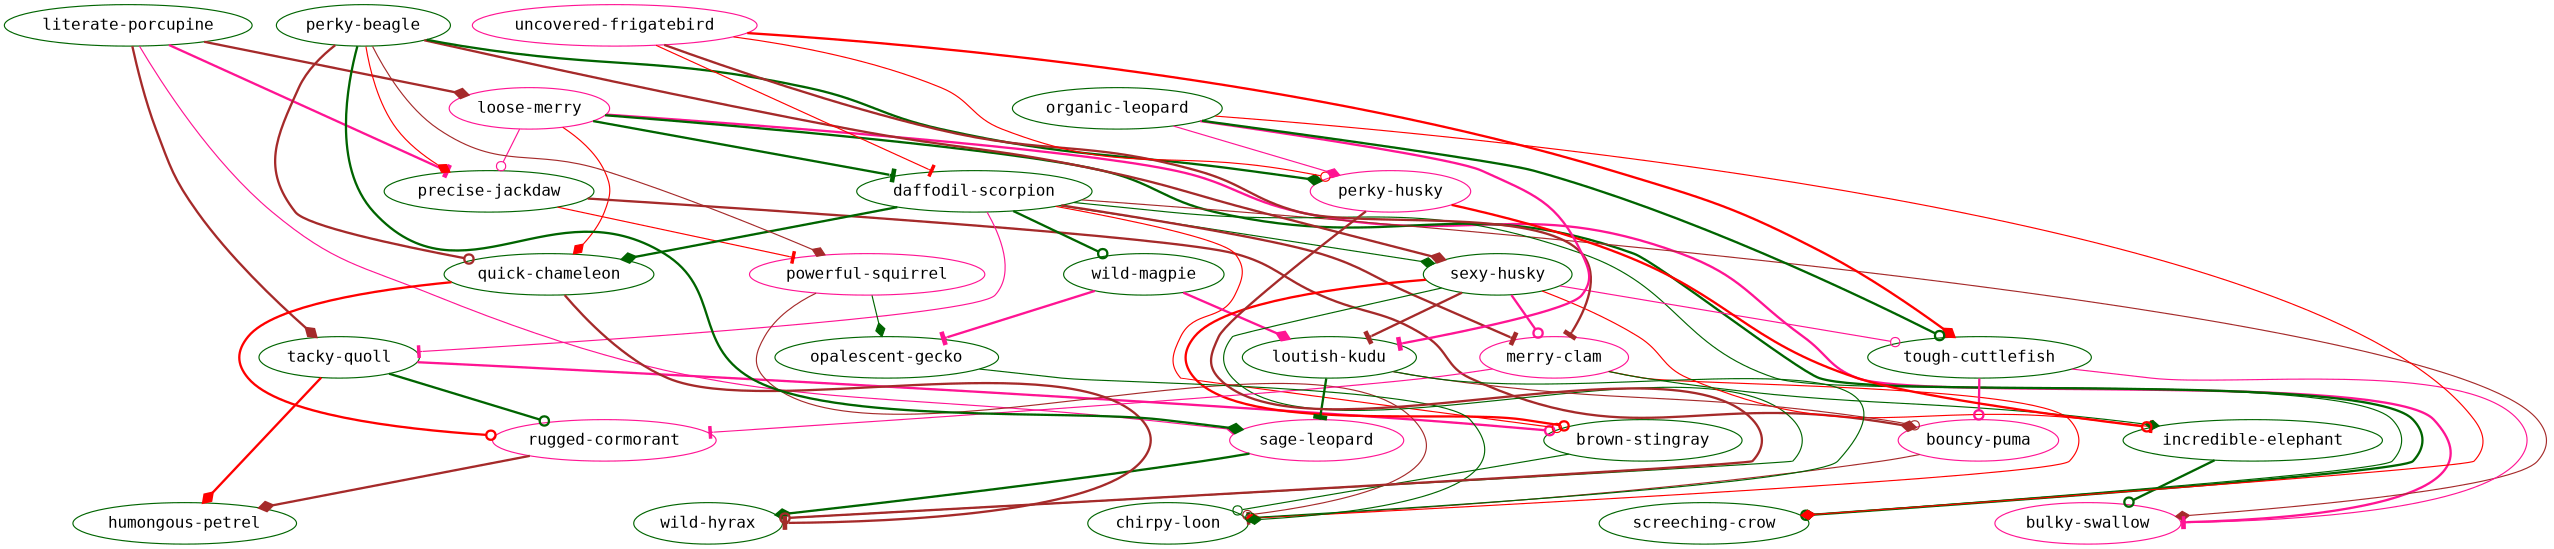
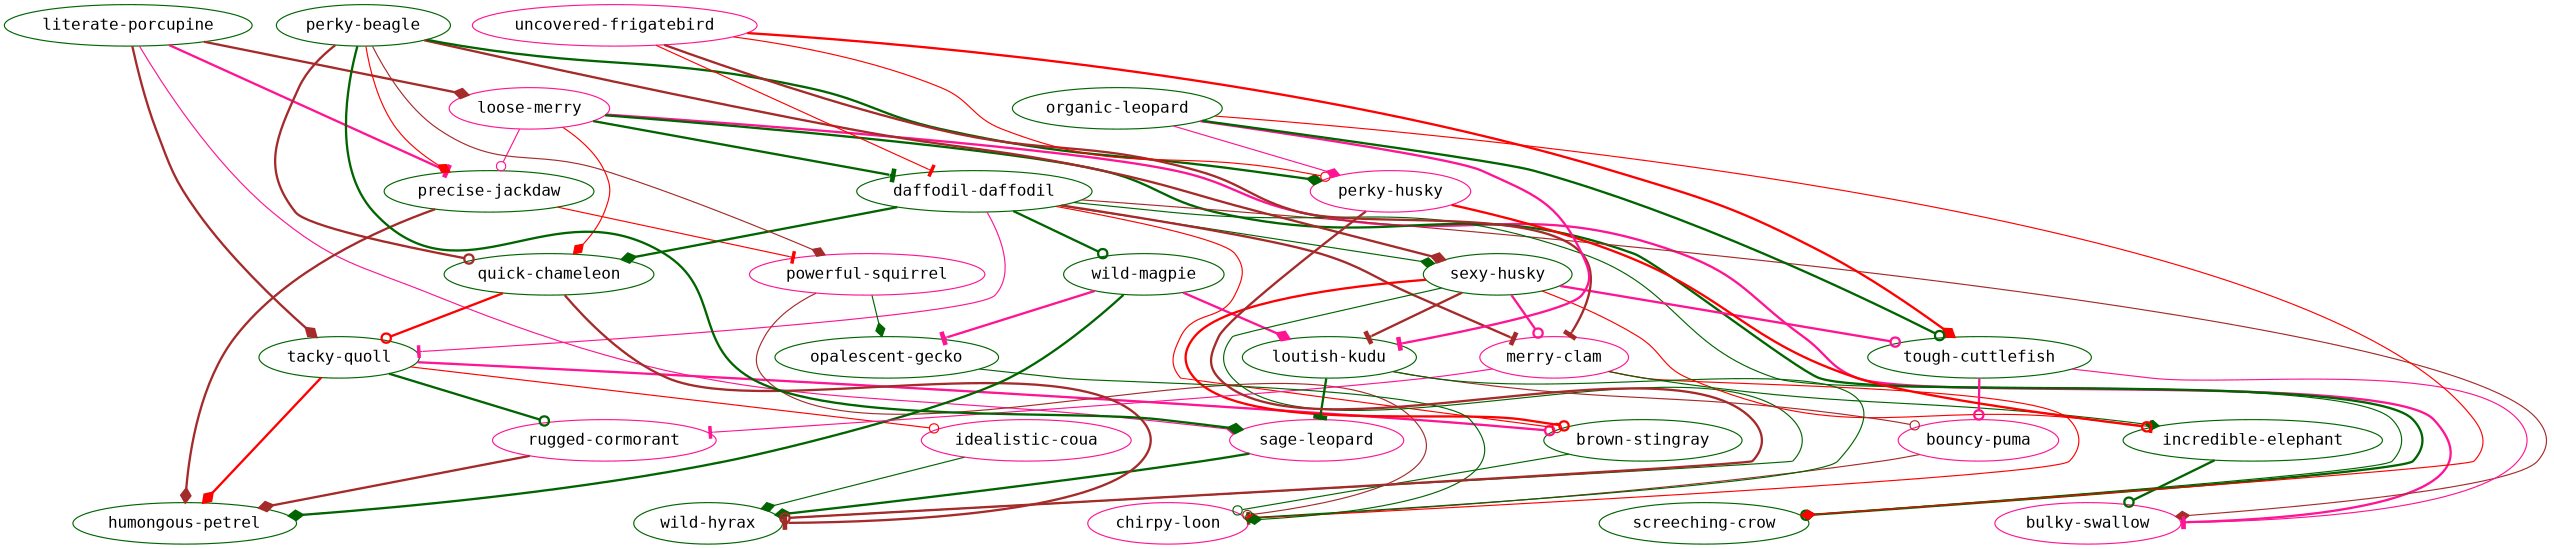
(974, 191) -> (974, 191)
(1263, 264) -> (262, 308)
(1700, 309) -> (1700, 309)
(245, 374) -> (447, 315)
none -> (1026, 440)
none -> (731, 460)
(1168, 523) -> (1168, 523)
